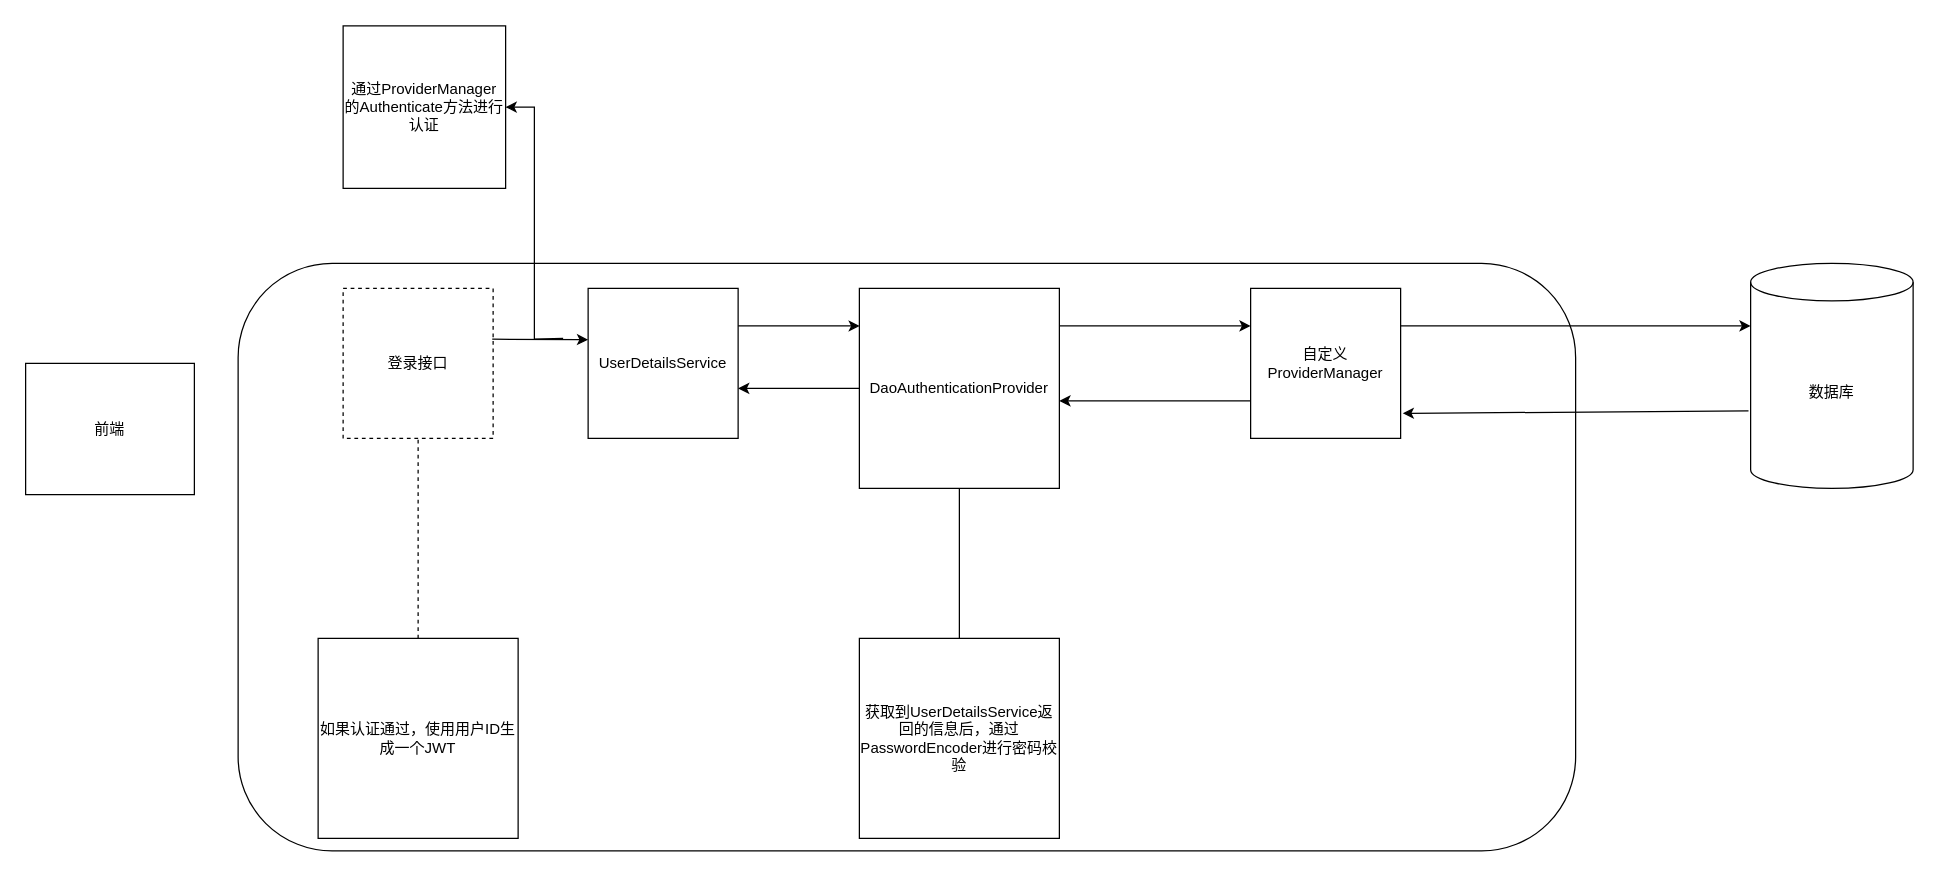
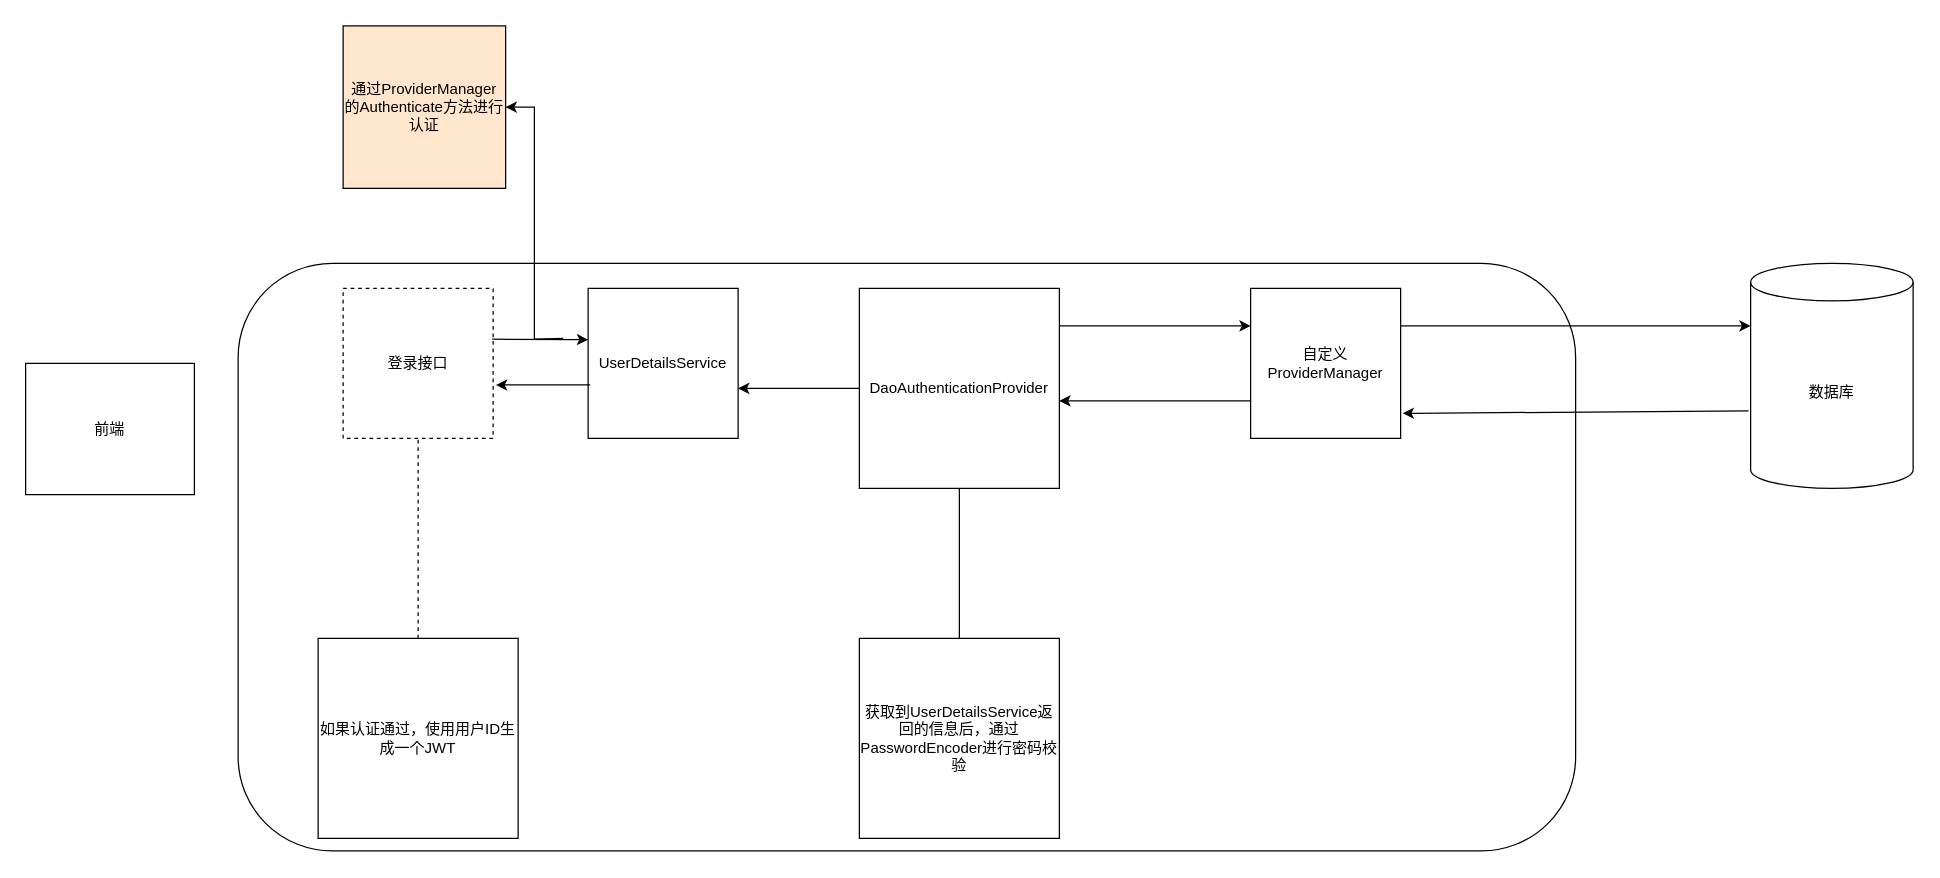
(424, 107) -> (424, 107)
(794, 326) -> none
none -> (547, 385)
